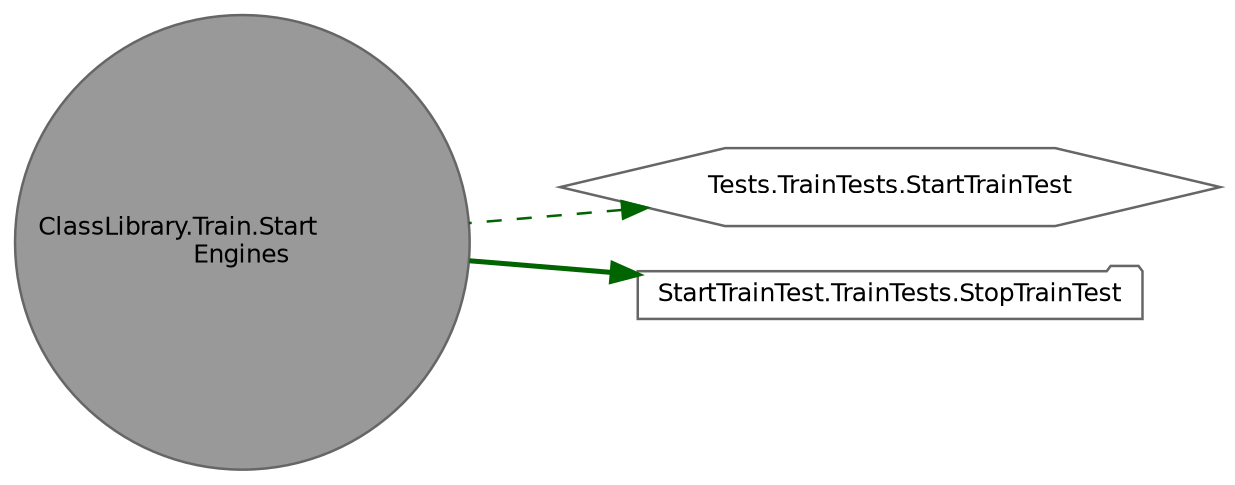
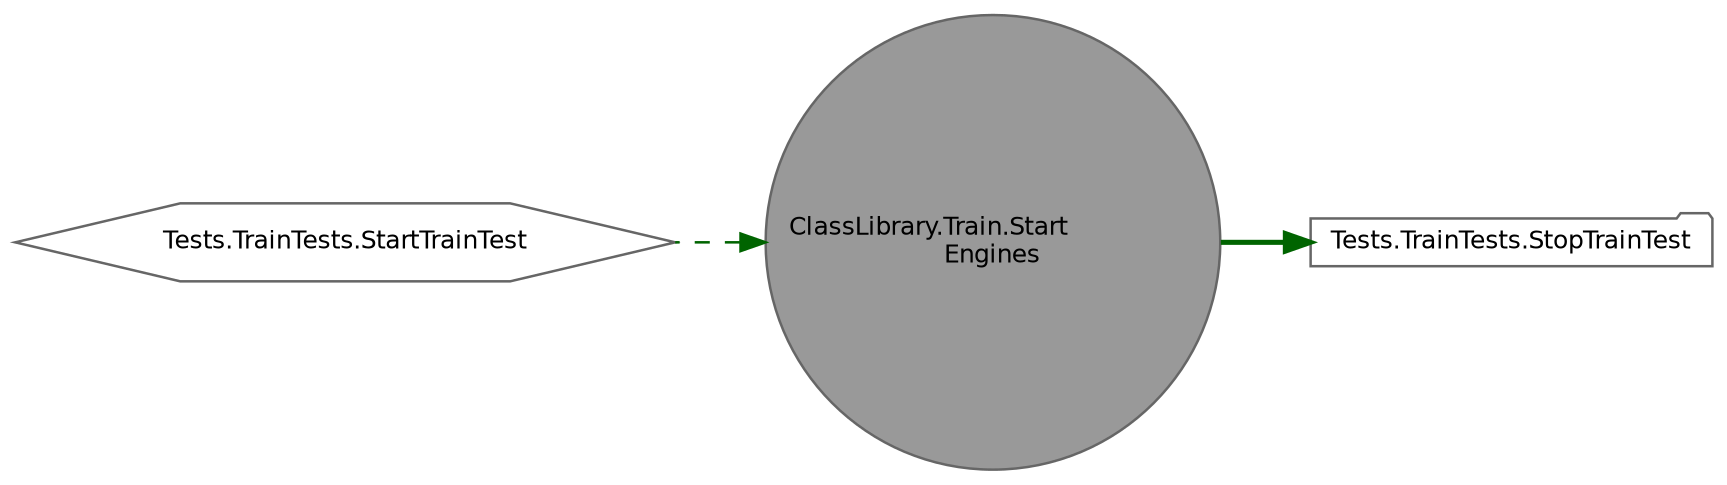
(545, 217) -> (708, 242)
(890, 295) -> (1512, 242)
